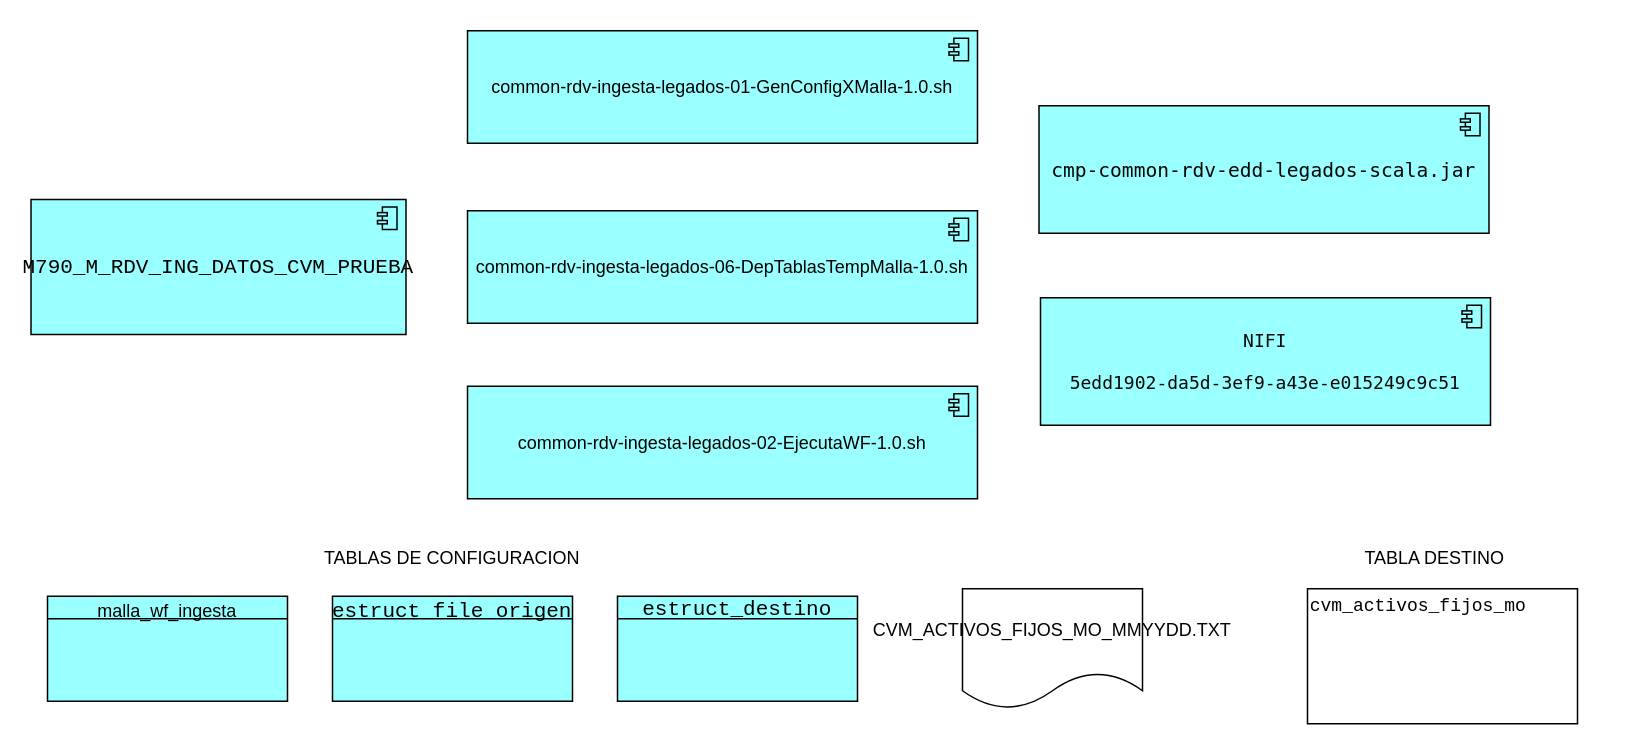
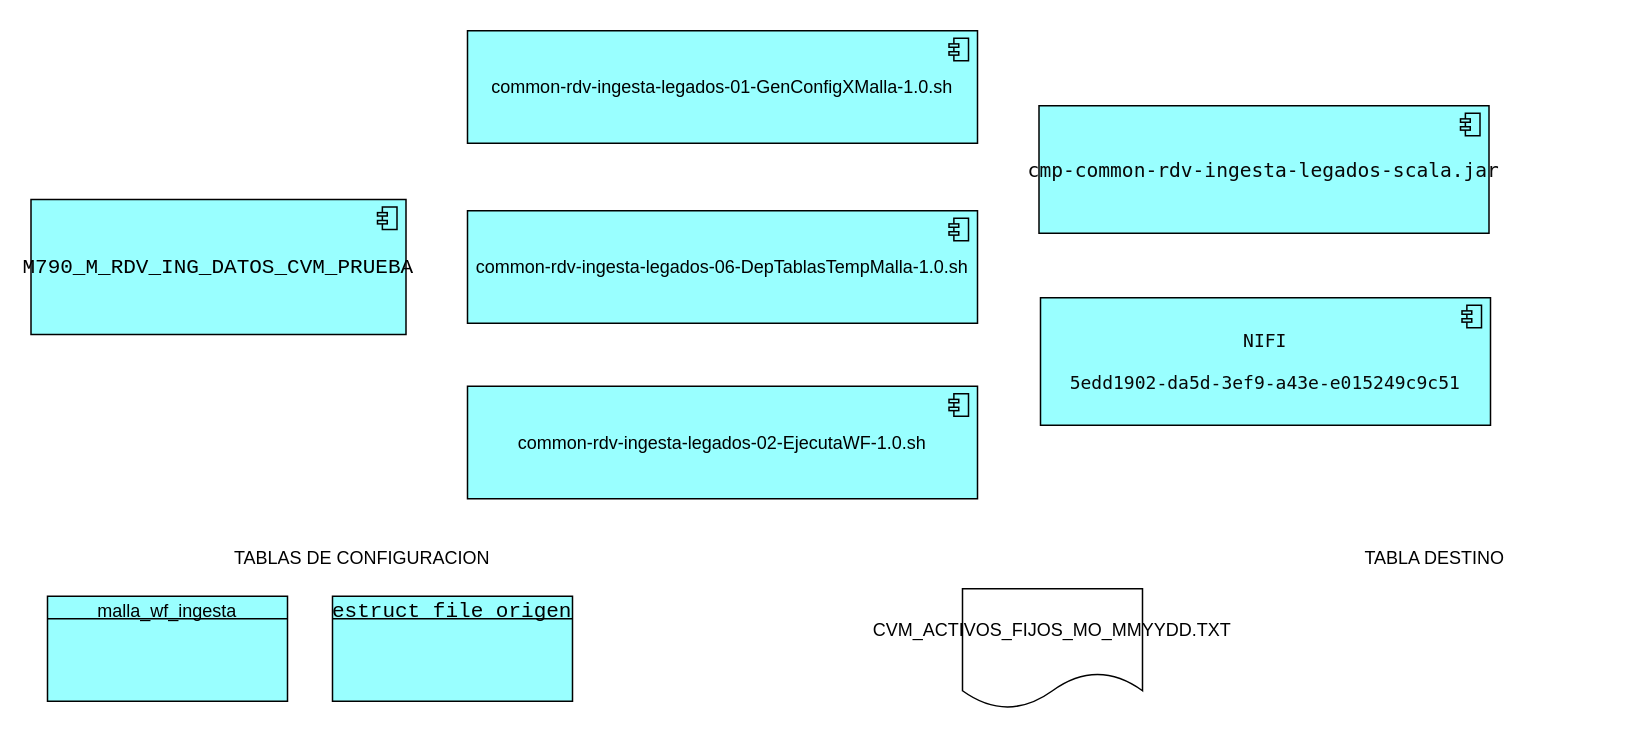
(1264, 170) -> (1264, 170)
(452, 559) -> (362, 559)
(737, 649) -> none
(1442, 656) -> none
